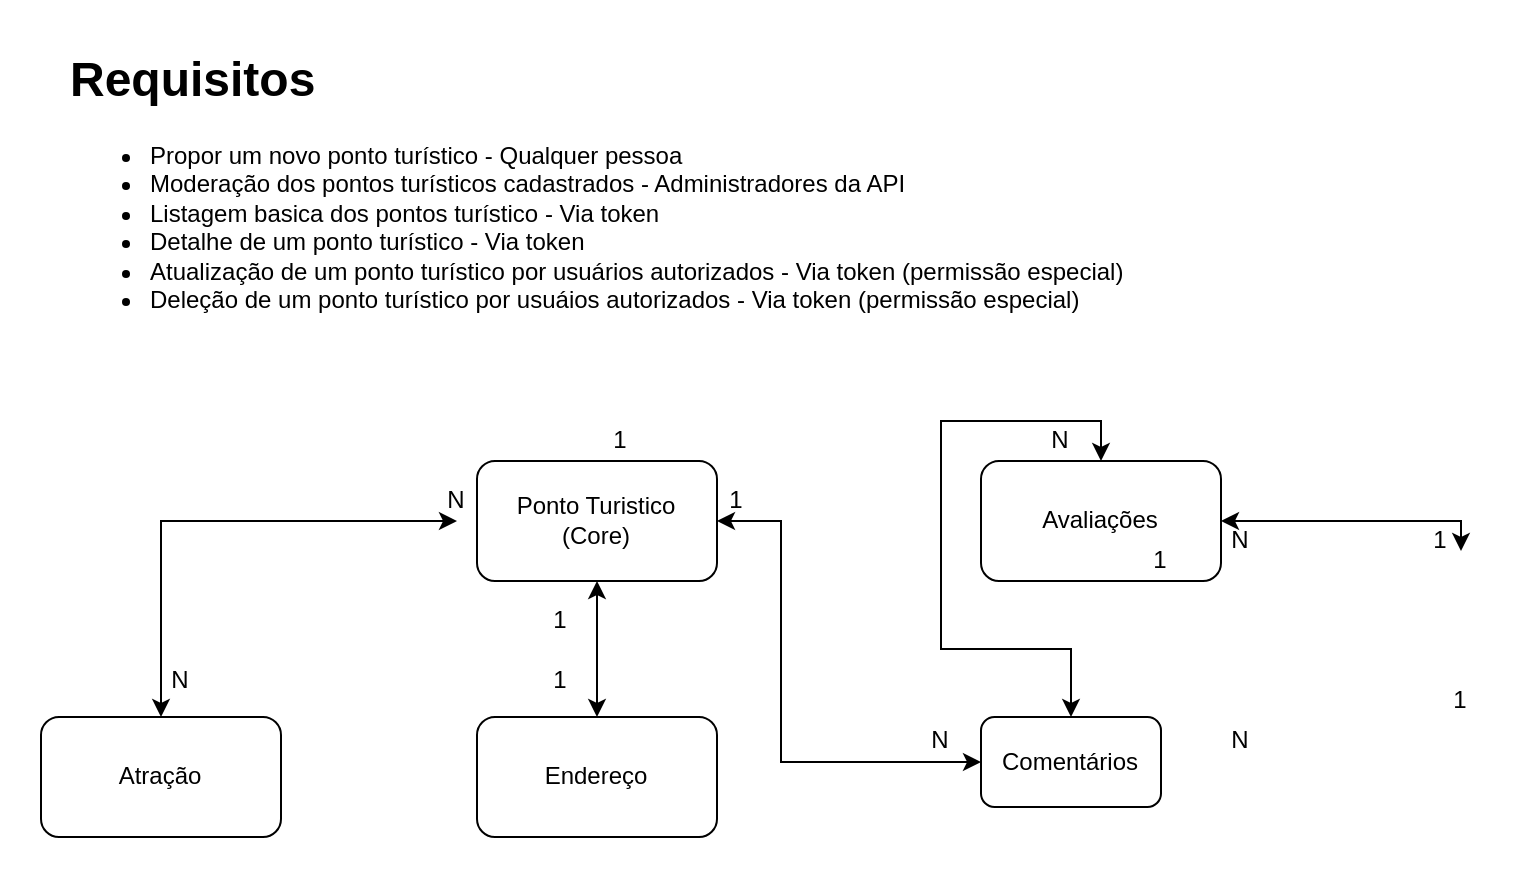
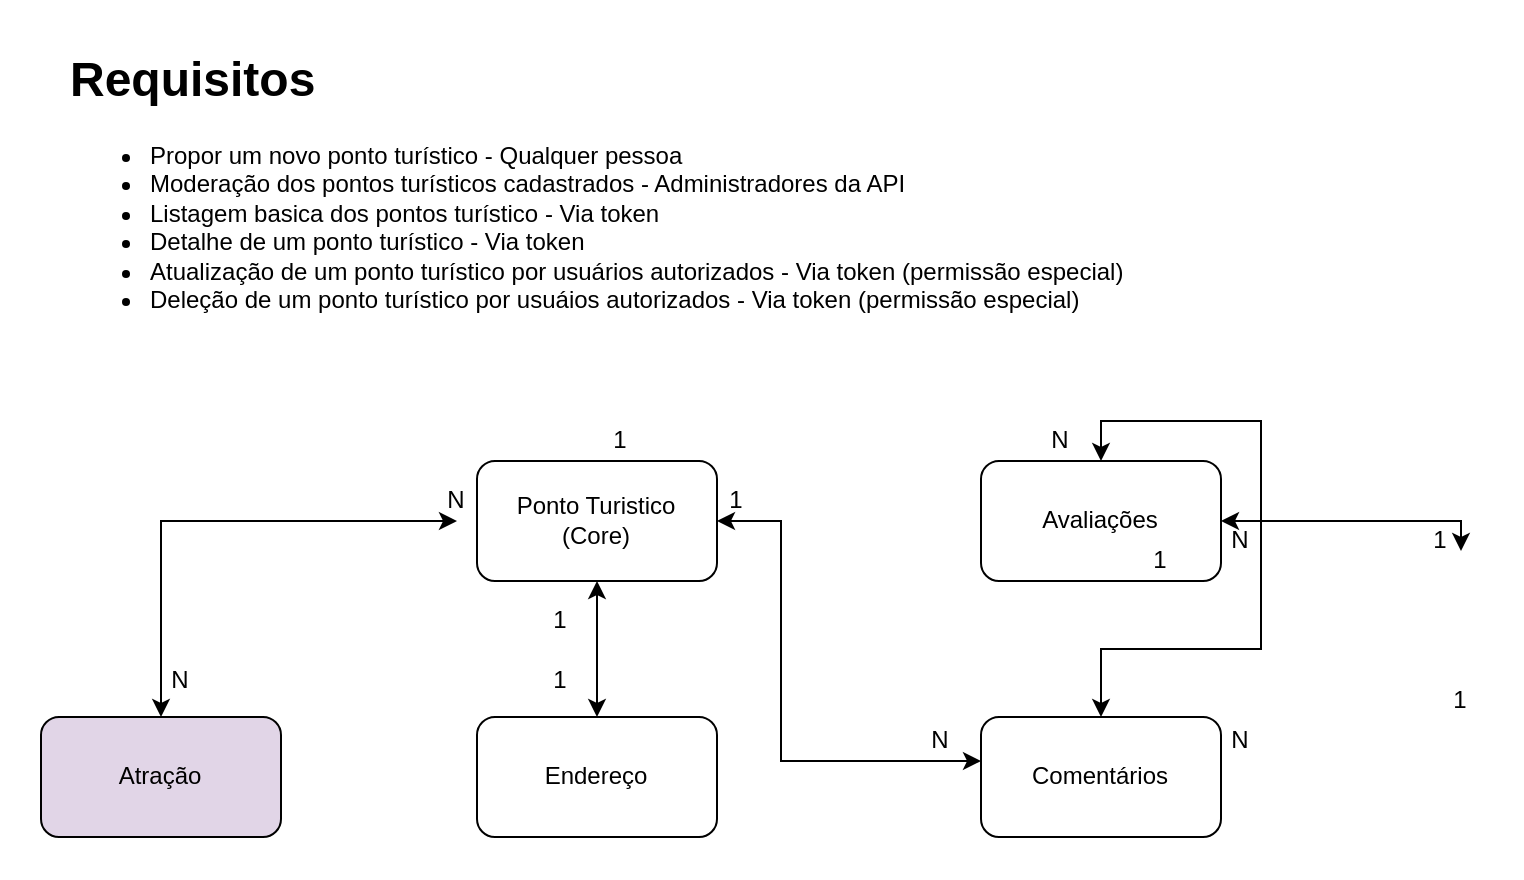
(1071, 762) -> (1101, 777)
(161, 777) -> (161, 777)
